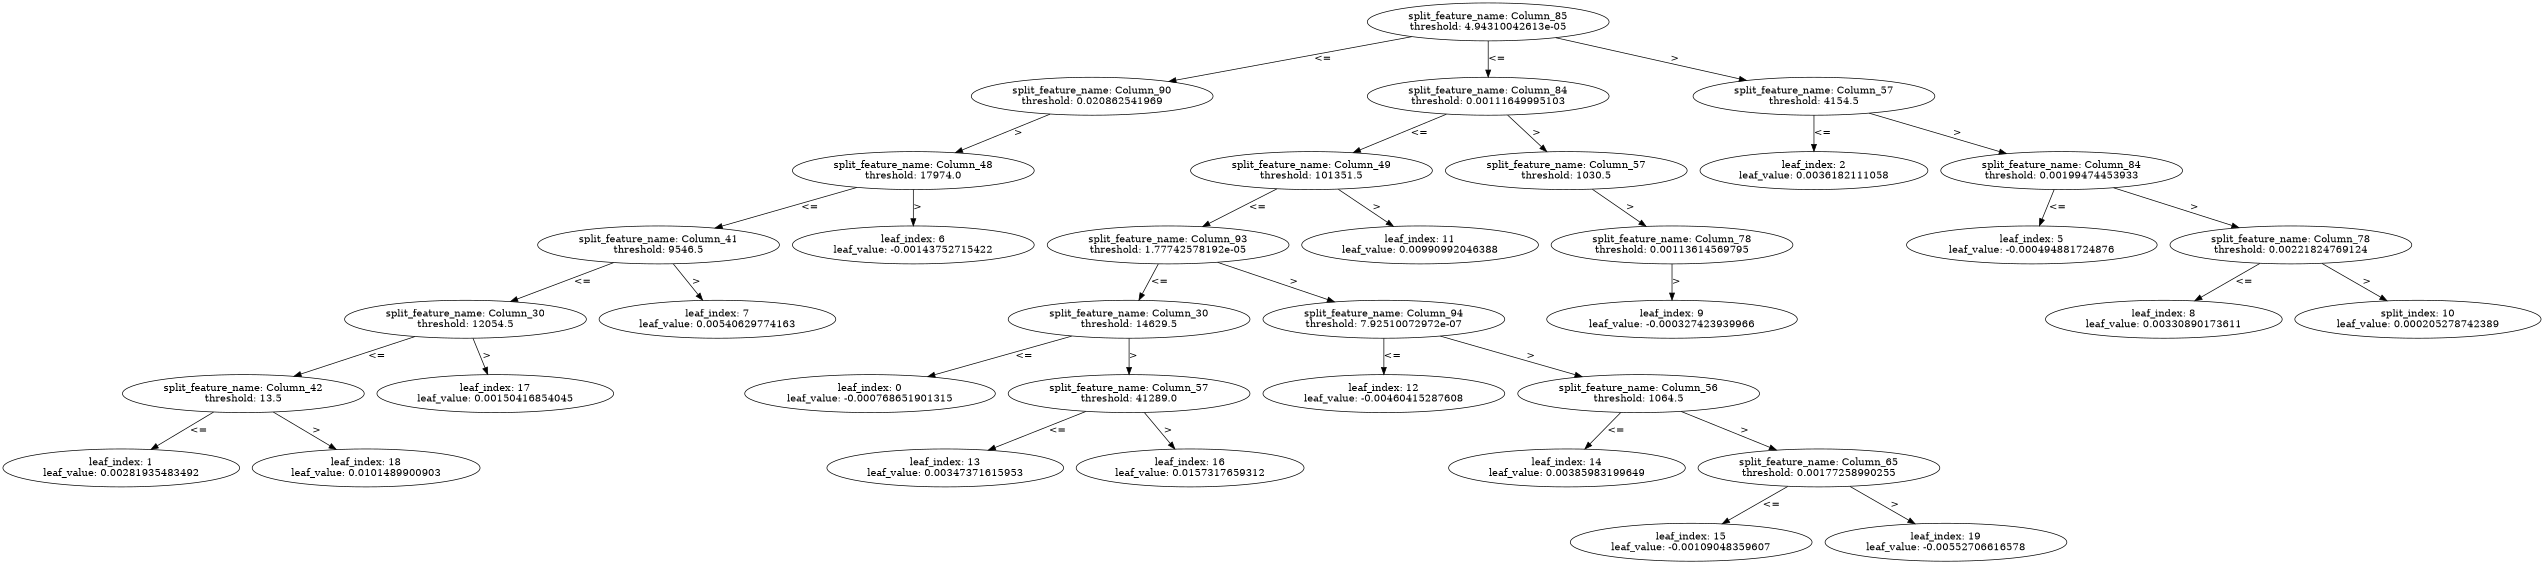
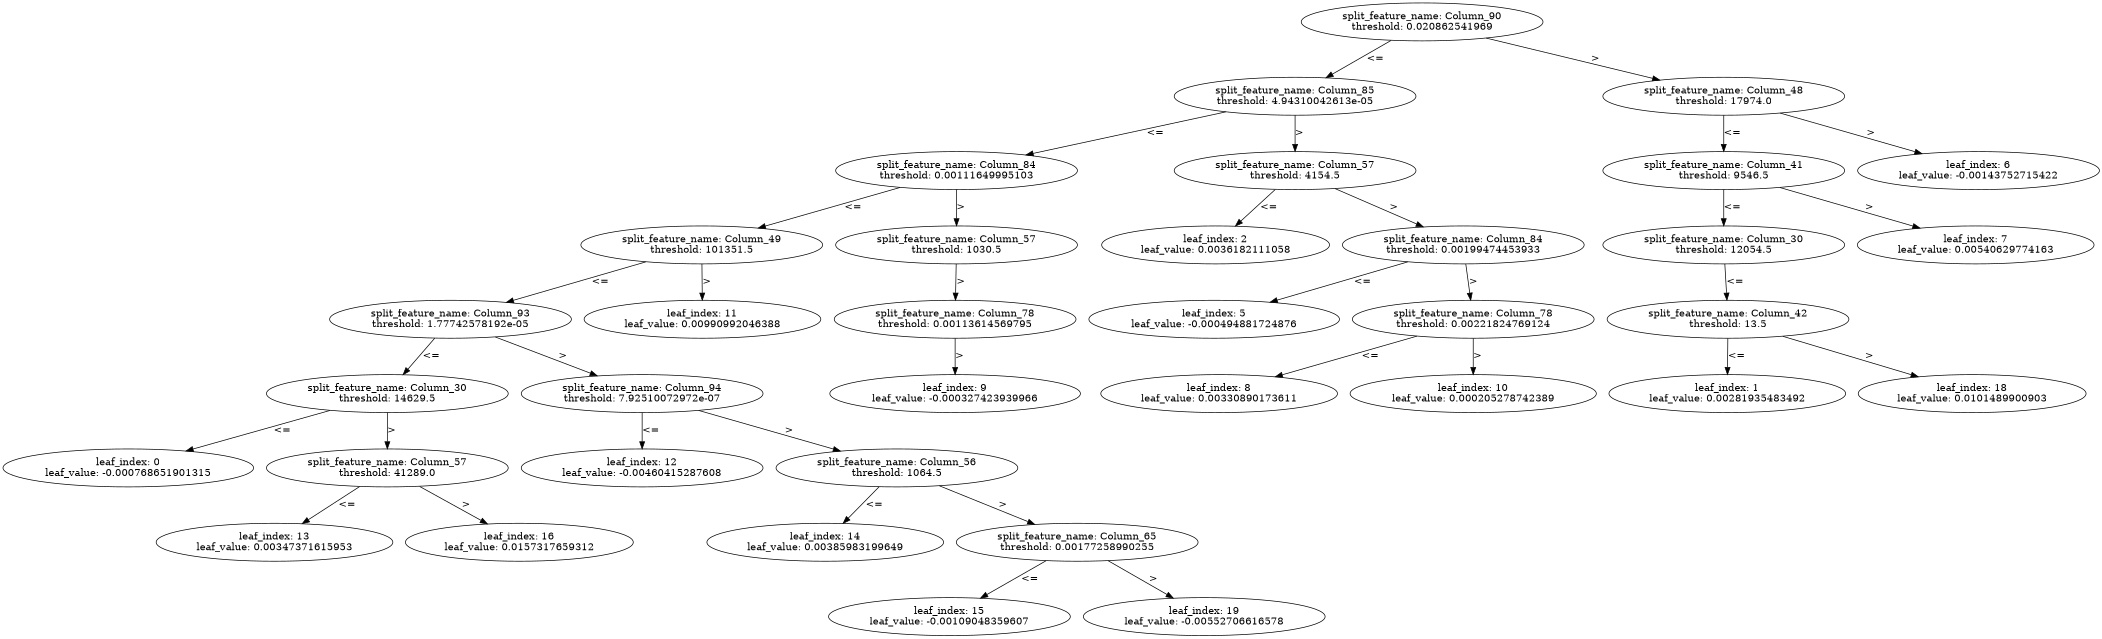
(1294, 58) -> (1362, 57)
(2418, 319) -> (1473, 394)
(495, 394) -> none
